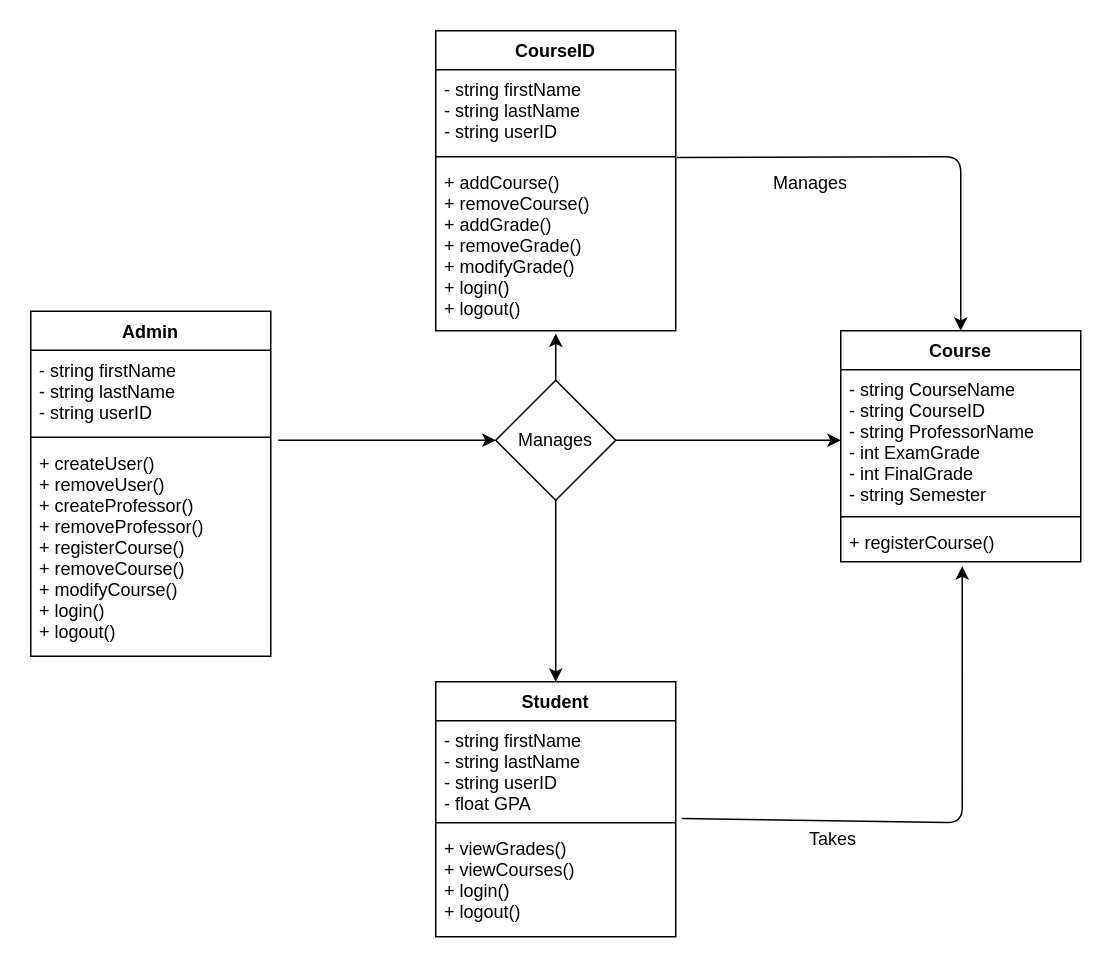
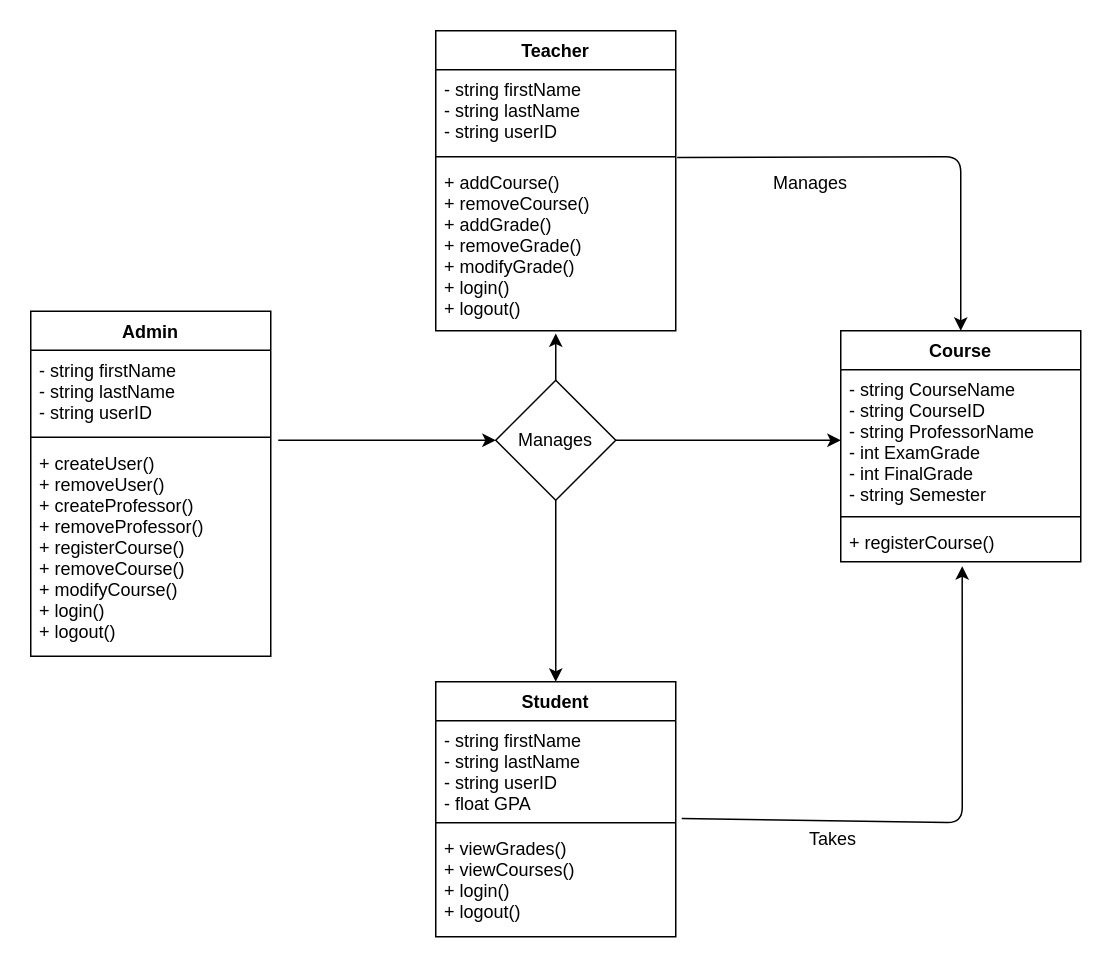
(555, 51) -> (555, 51)
